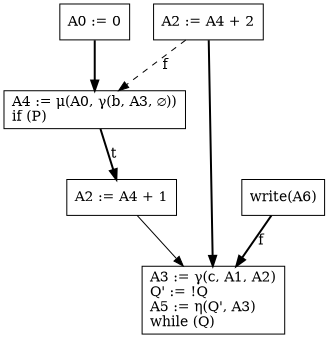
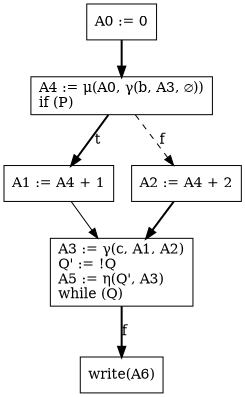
(156, 62) -> (151, 136)
(122, 197) -> (59, 183)
(257, 237) -> (122, 326)
